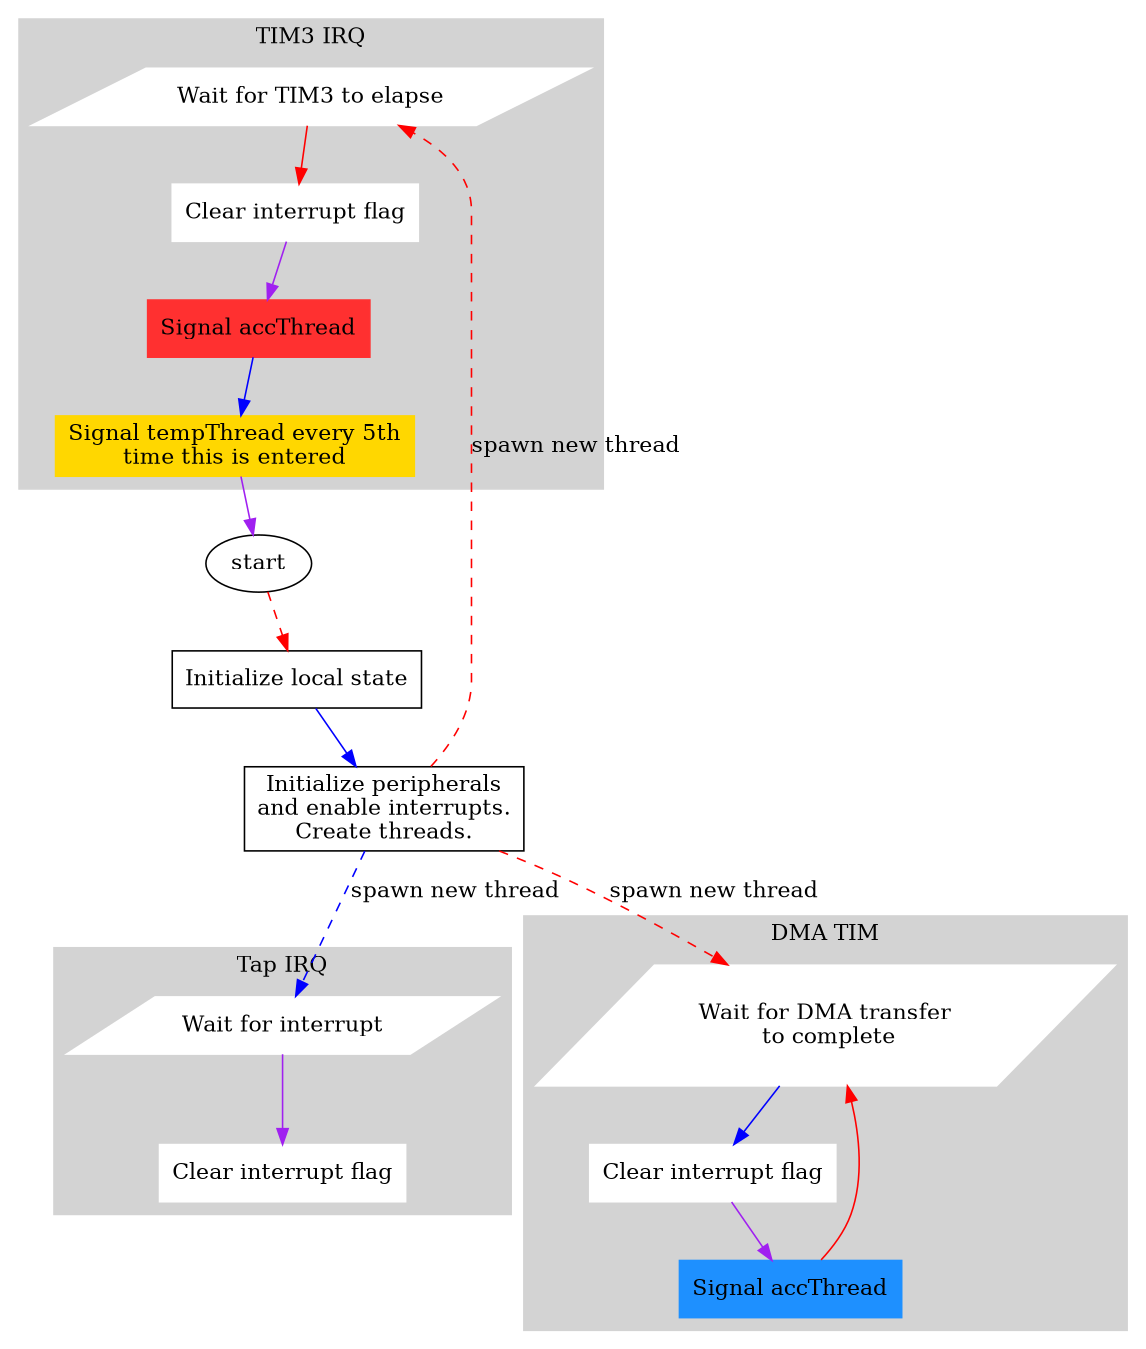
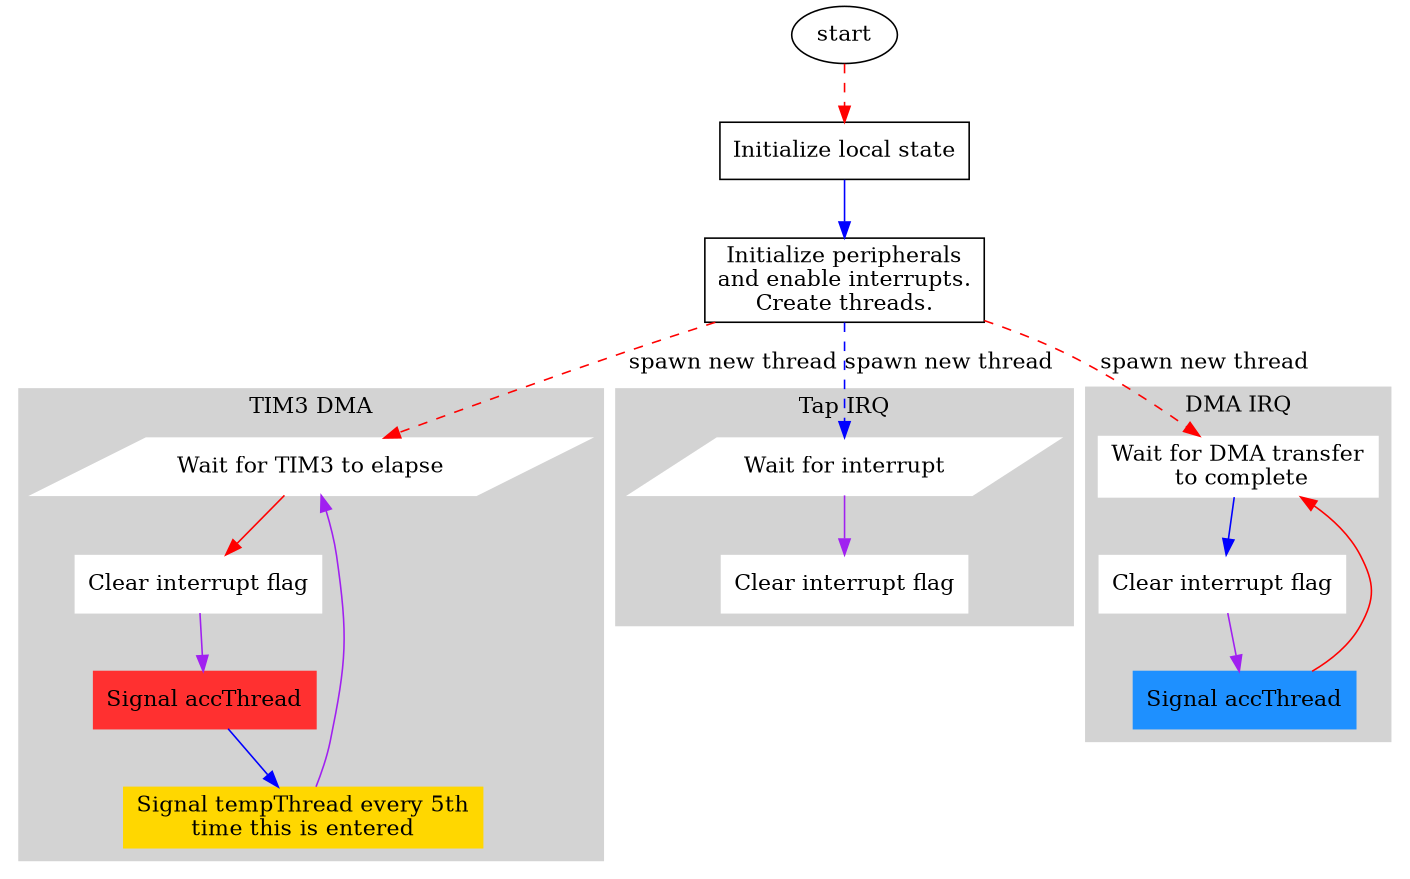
(311, 37) -> (311, 407)
(246, 499) -> (344, 650)
(826, 934) -> (1238, 406)
(826, 1026) -> (1238, 467)
